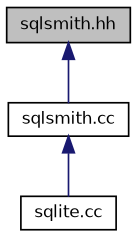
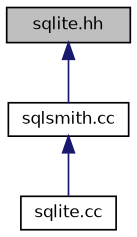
(69, 25) -> (69, 25)
